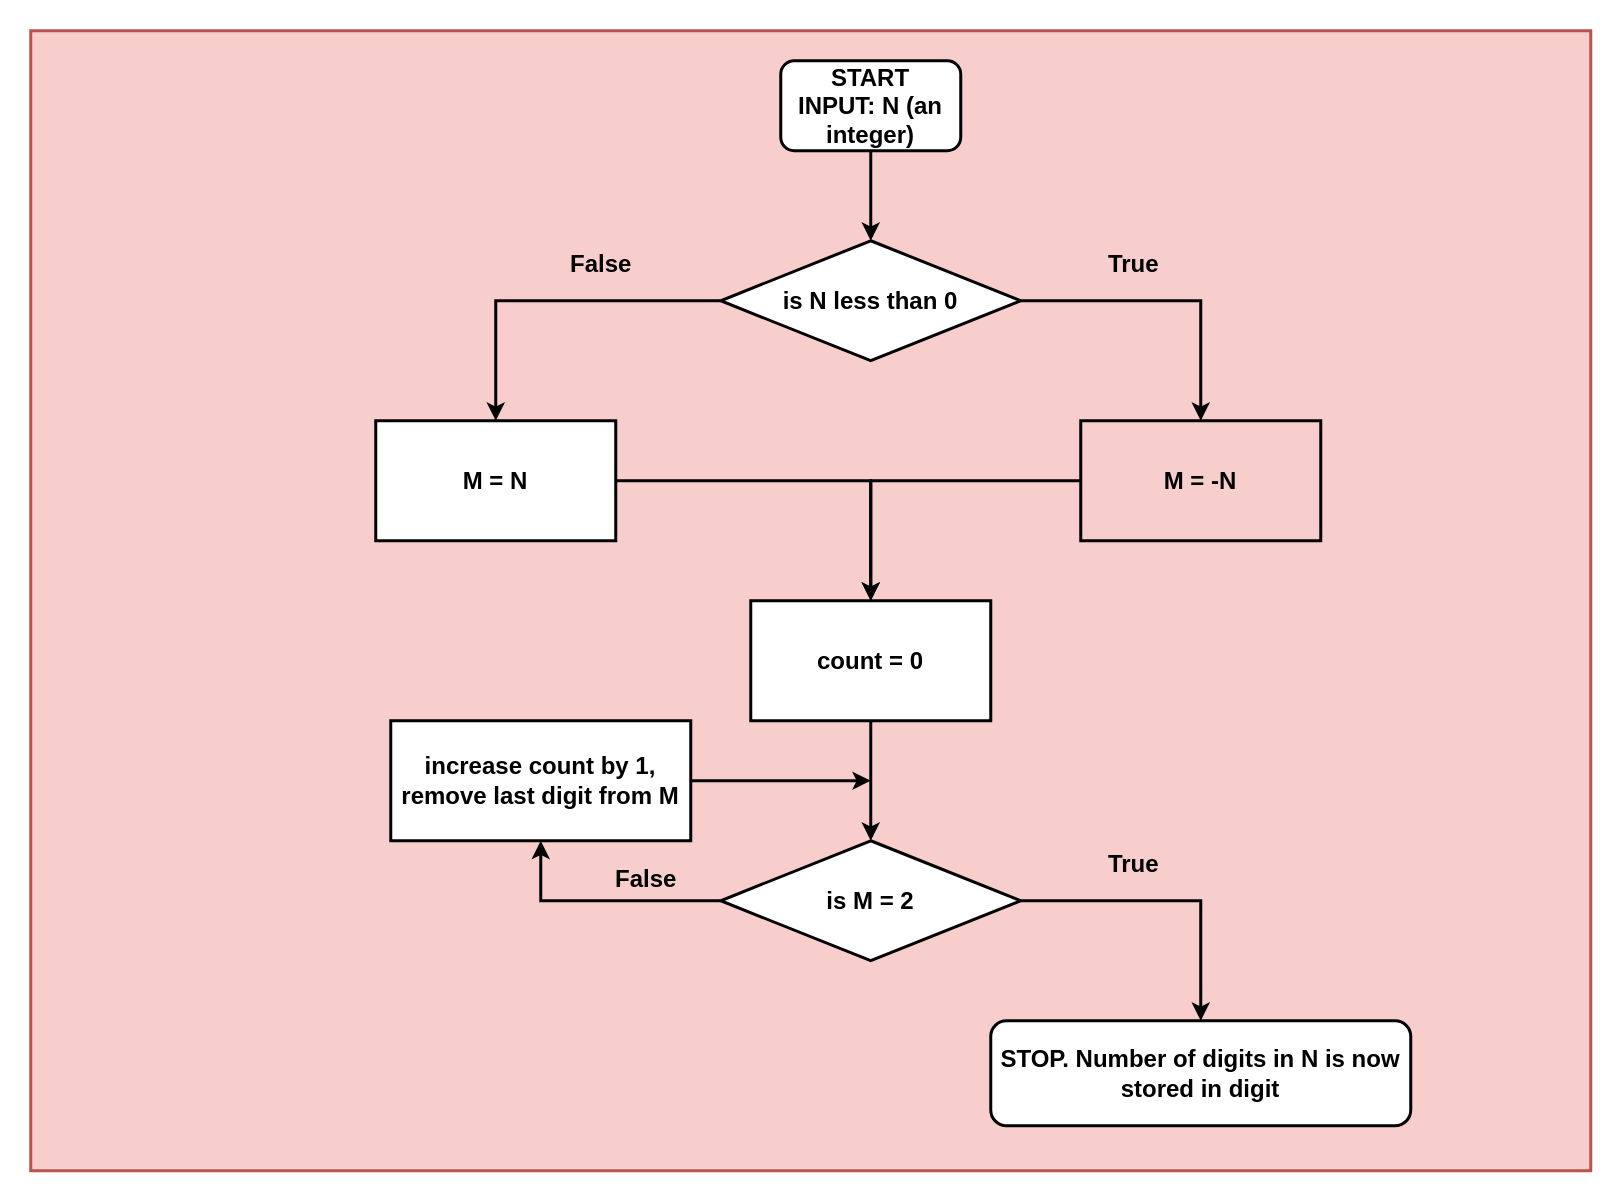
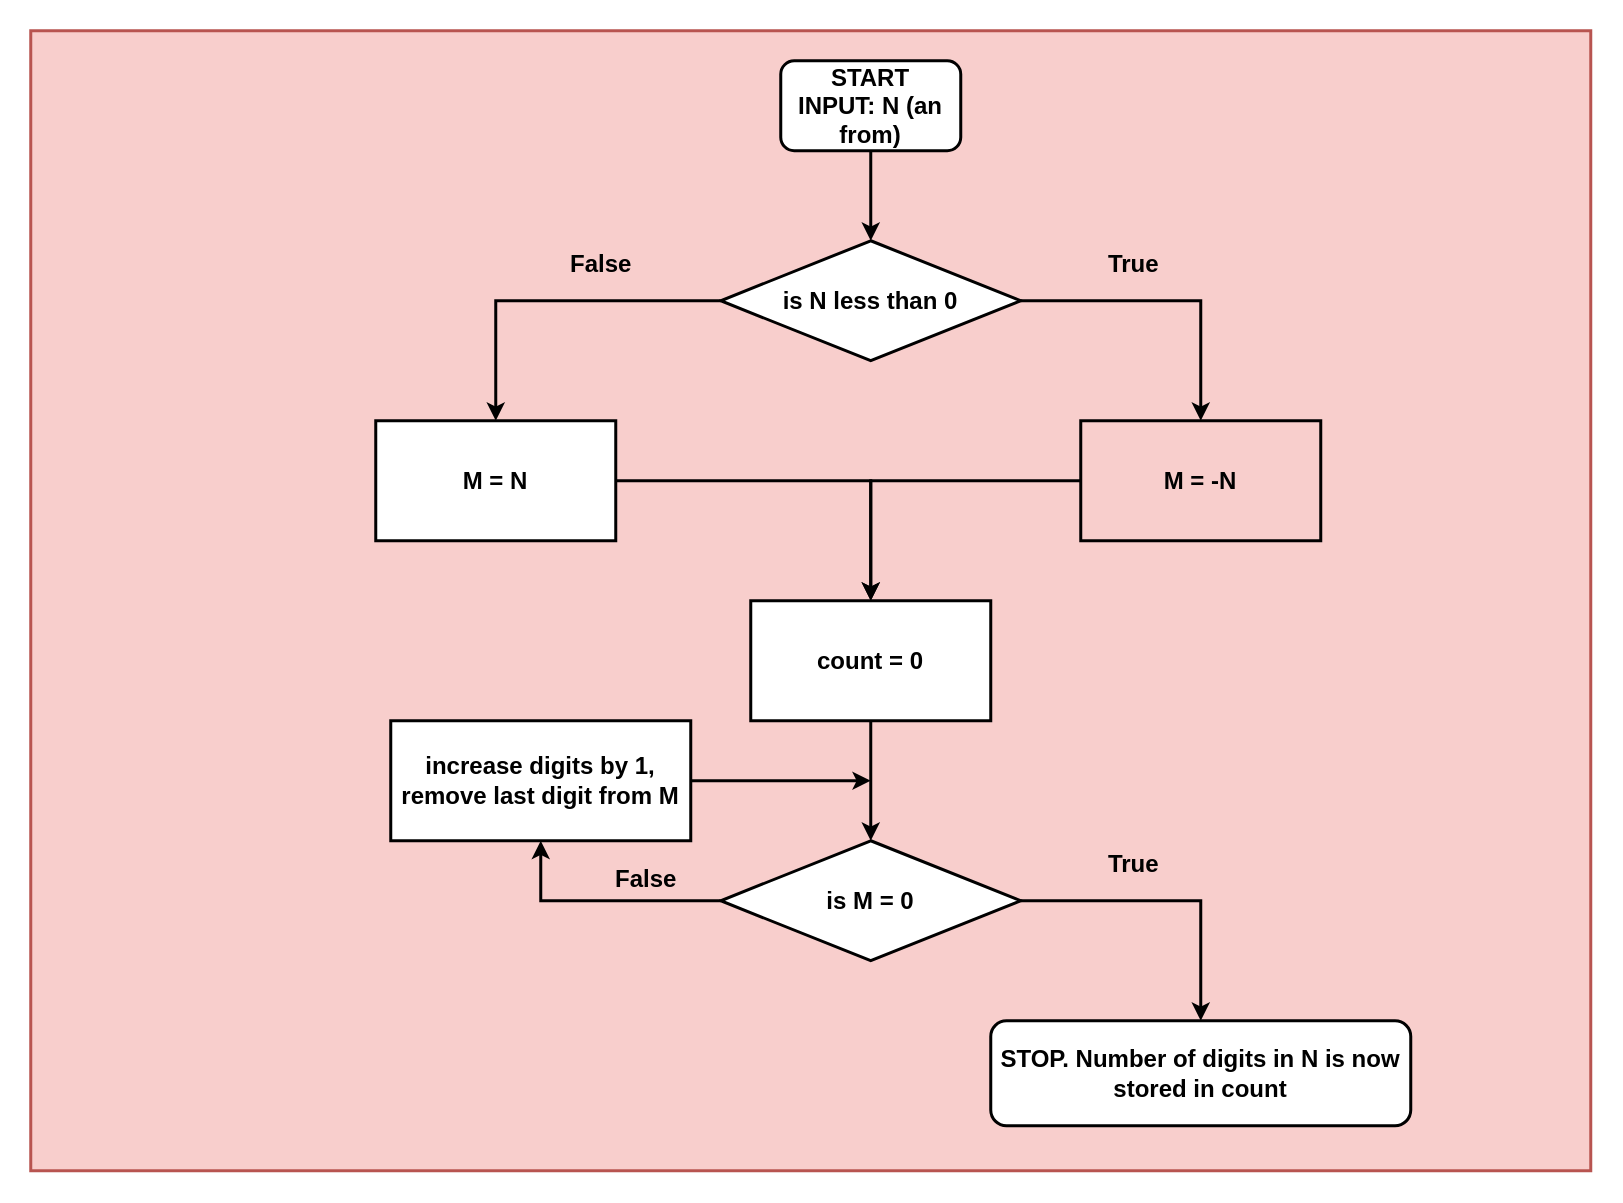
(871, 106) -> (871, 106)
(541, 781) -> (541, 781)
(871, 901) -> (871, 901)
(1201, 1073) -> (1201, 1073)
